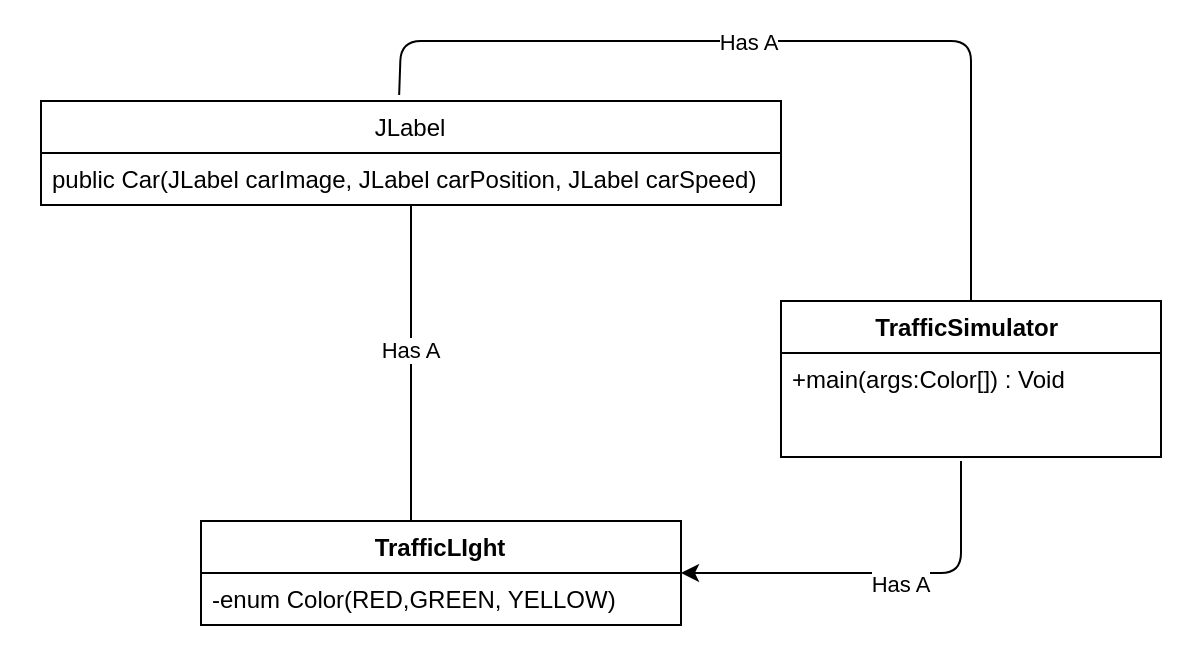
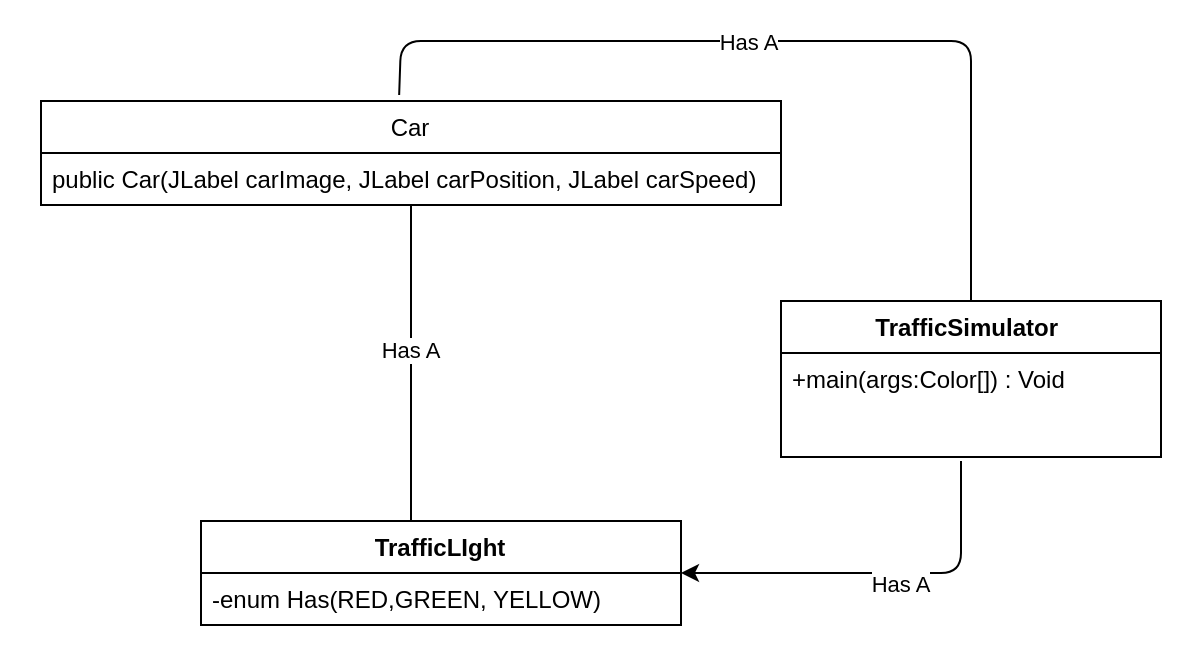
(410, 128) -> (410, 128)
(398, 600) -> (388, 600)
